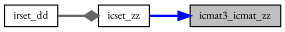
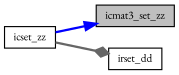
(71, 16) -> (75, 47)
(235, 16) -> (135, 16)
